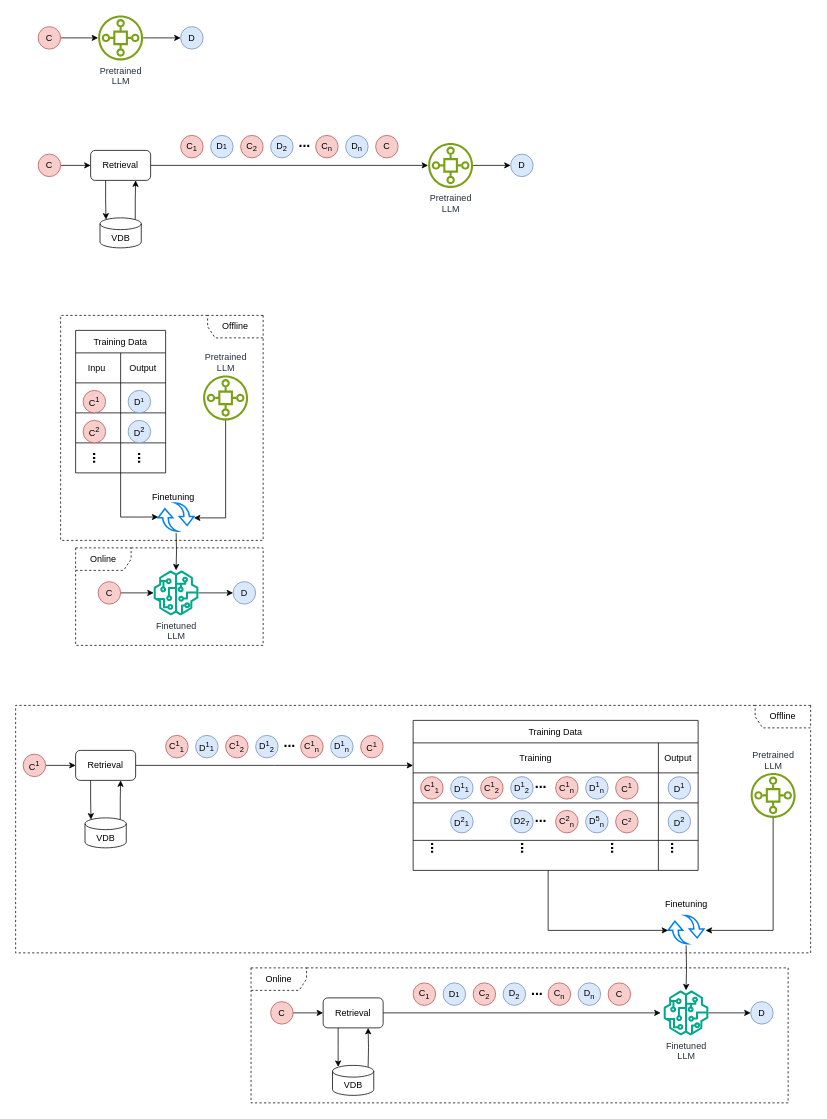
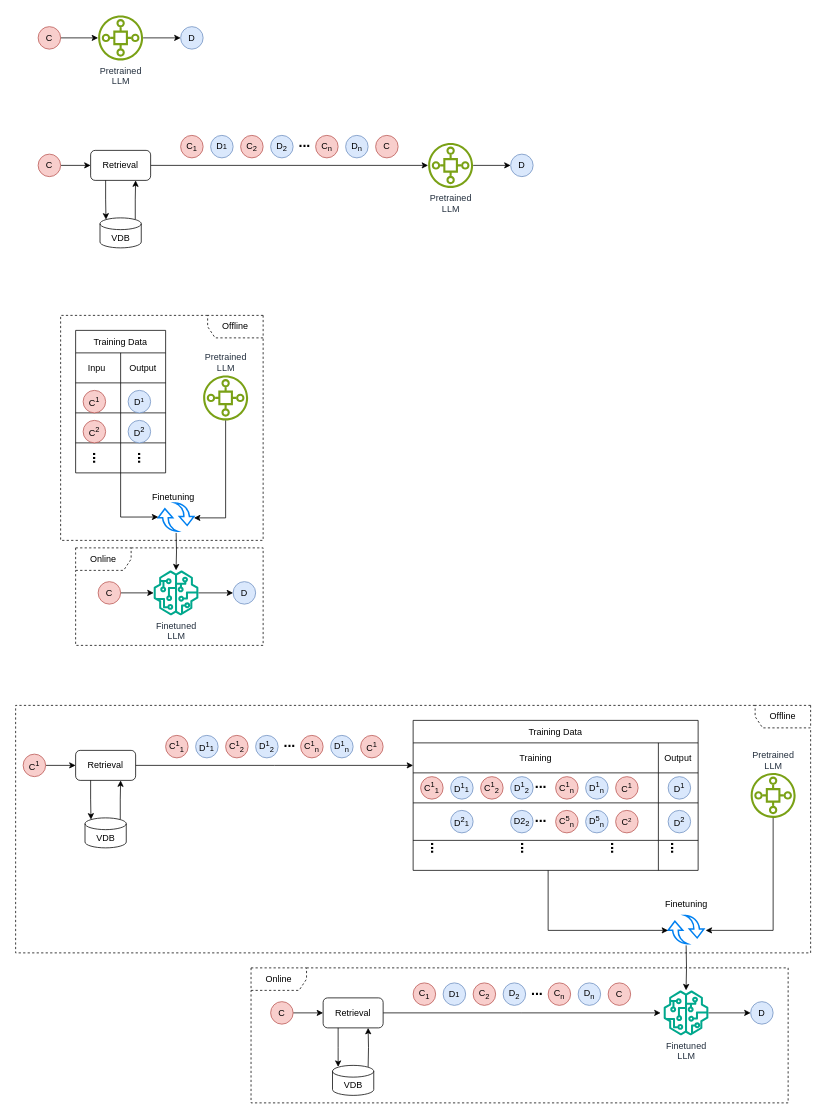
(522, 822) -> (522, 822)
(567, 822) -> (567, 822)
